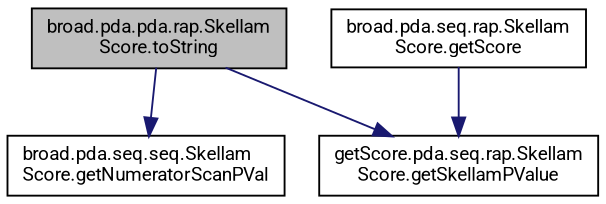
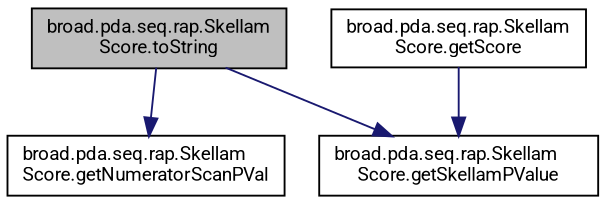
(159, 38) -> (159, 38)
(146, 166) -> (146, 166)
(459, 166) -> (459, 166)
